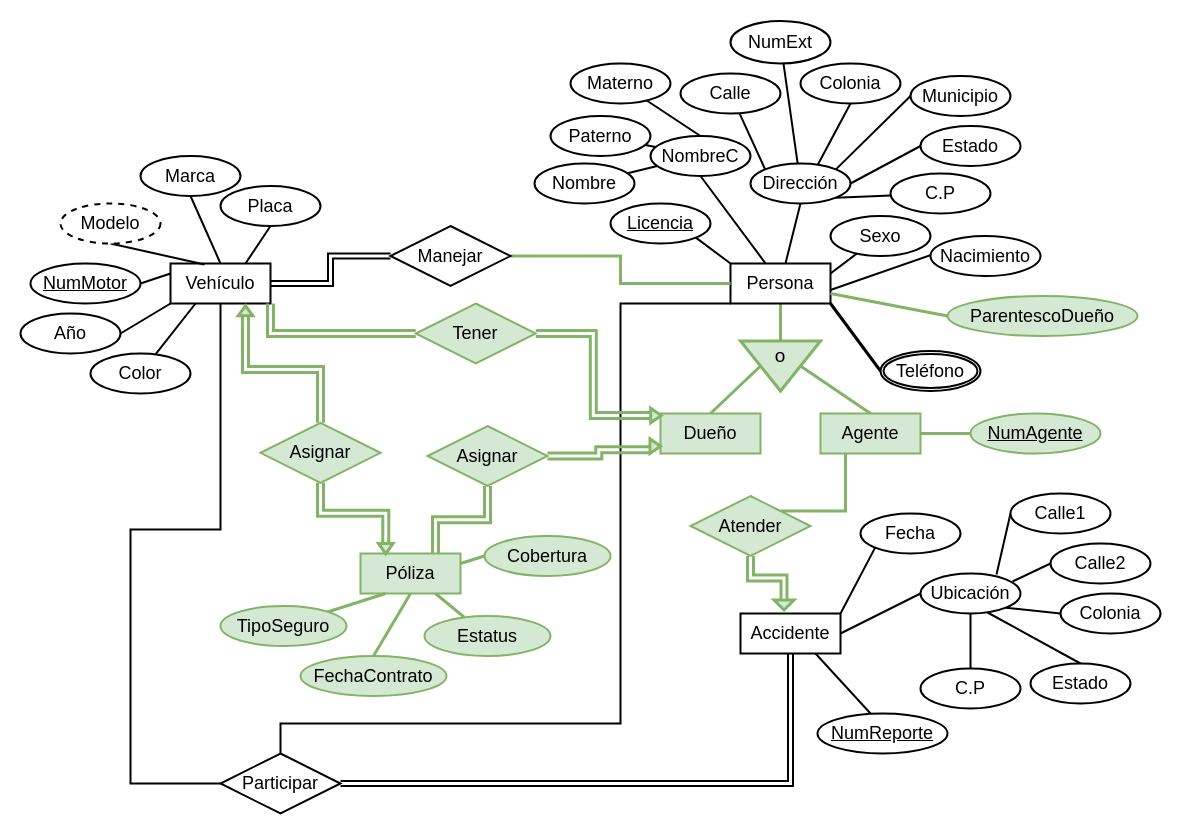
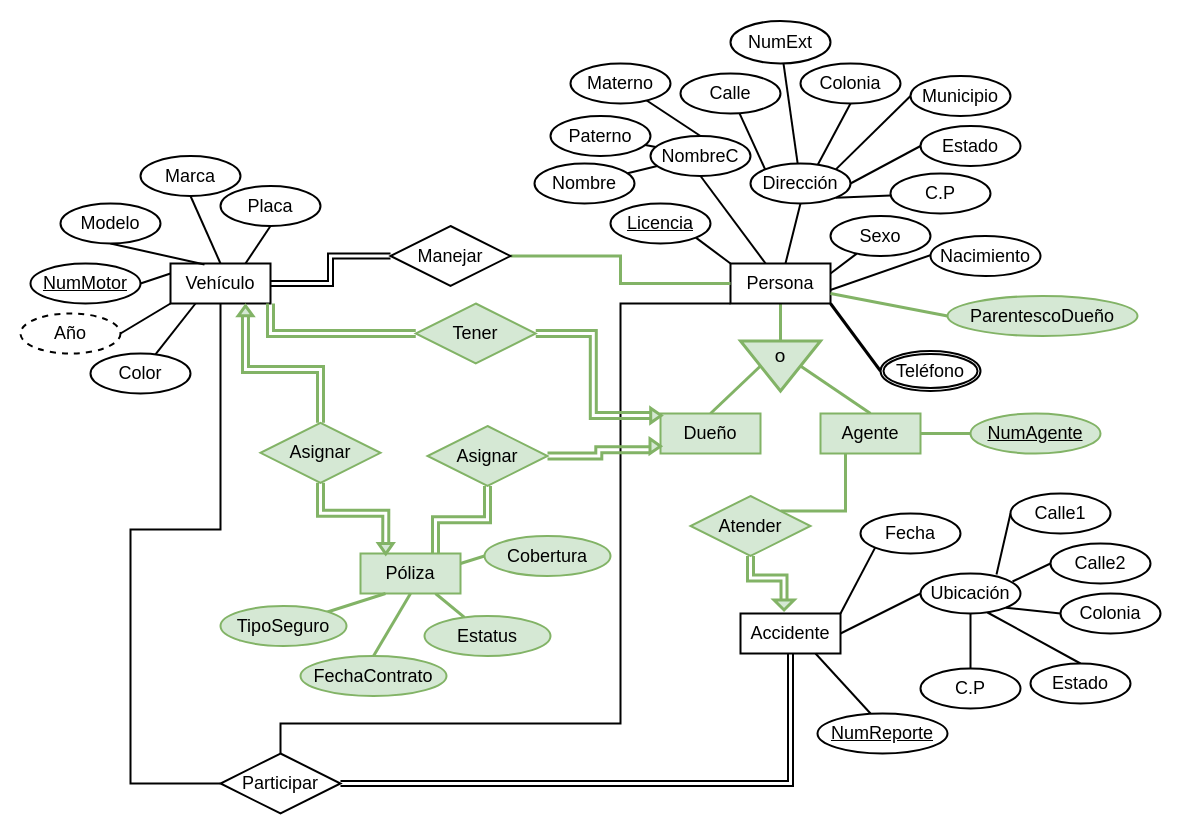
(111, 224) -> (111, 224)
(71, 334) -> (71, 334)
